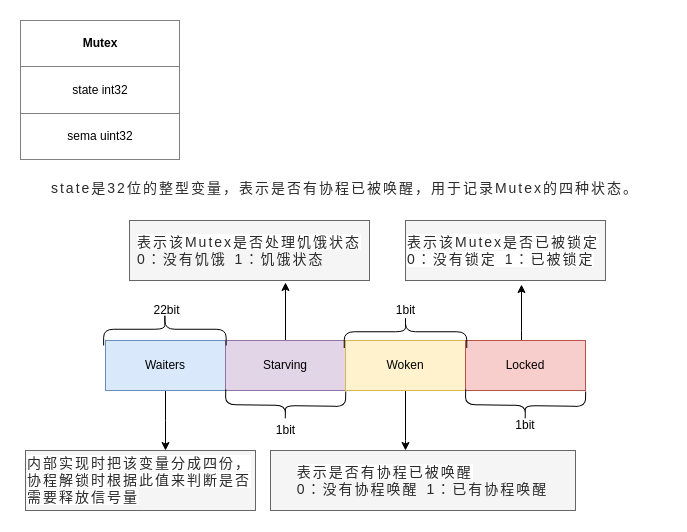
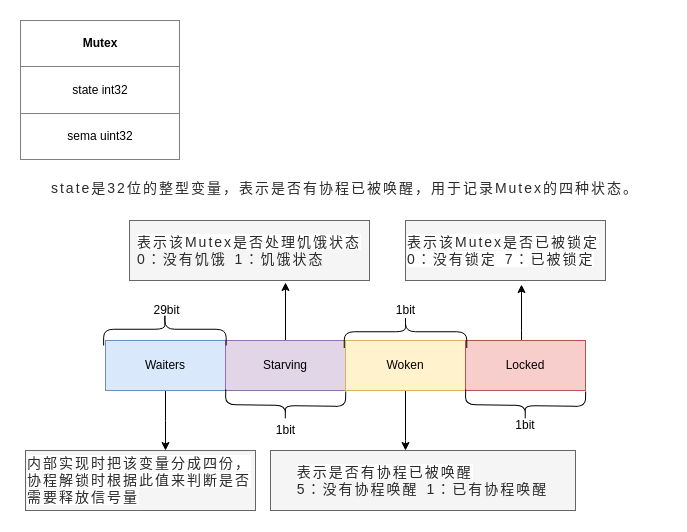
(478, 251) -> (478, 251)
(167, 311) -> (167, 311)
(423, 481) -> (423, 481)
